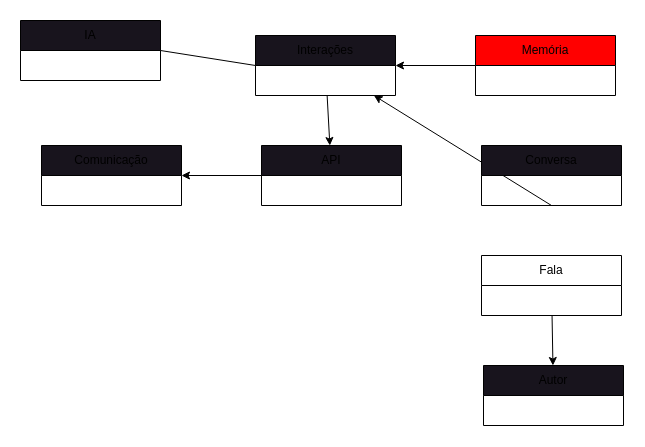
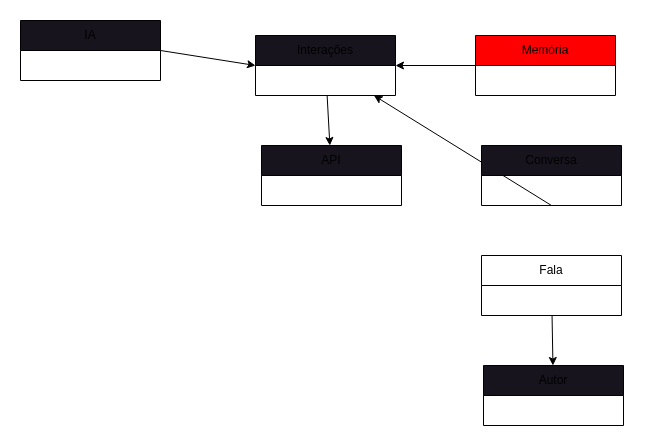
(249, 64) -> (247, 64)
(112, 176) -> none
(224, 176) -> none
